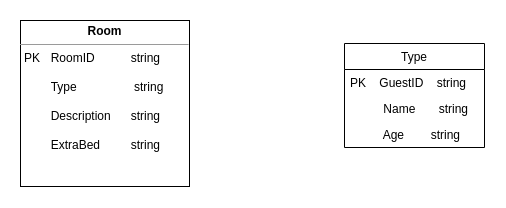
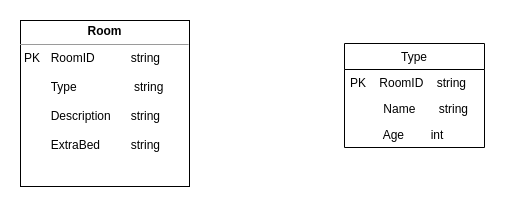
(423, 83) -> (419, 83)
(406, 135) -> (395, 135)
